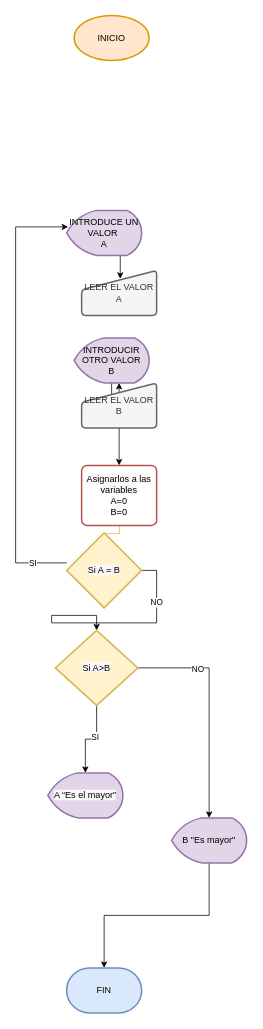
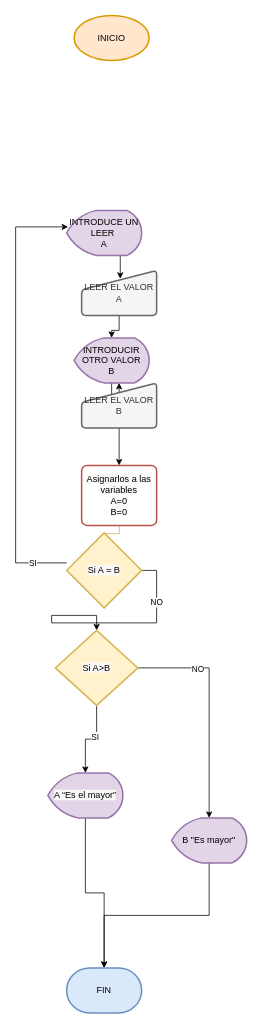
(104, 233) -> (104, 233)
none -> (116, 330)
none -> (85, 874)
